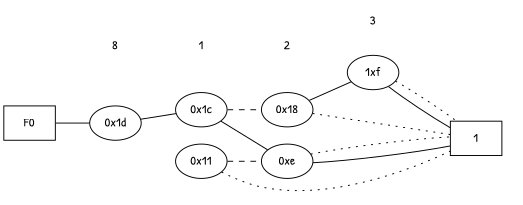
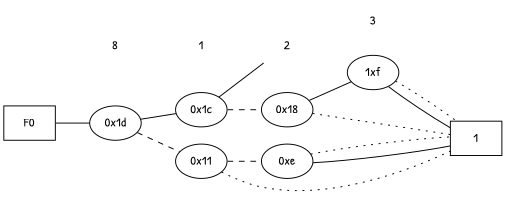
(244, 136) -> (241, 80)
none -> (158, 142)
